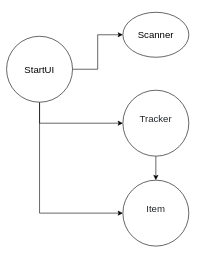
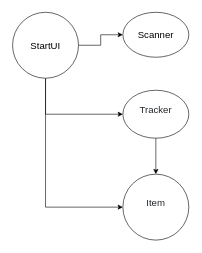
(39, 69) -> (45, 45)
(156, 123) -> (156, 114)
(156, 213) -> (156, 207)
